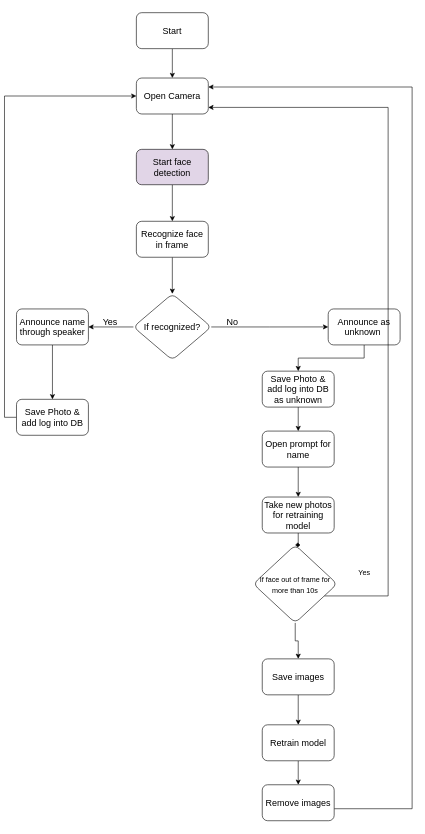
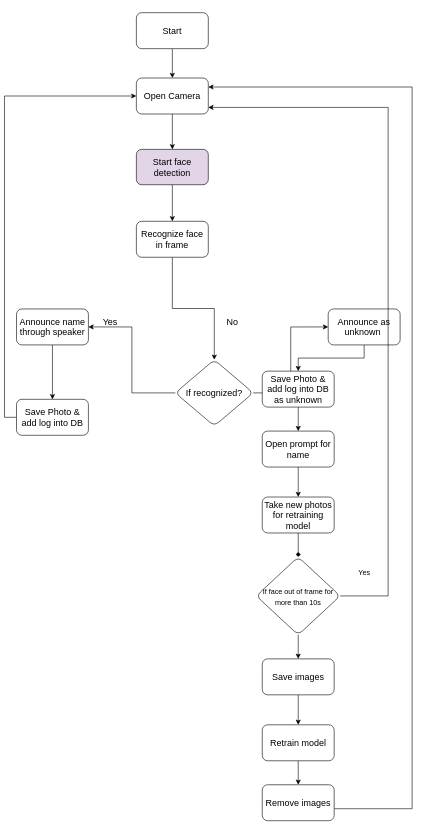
(173, 327) -> (215, 393)
(296, 584) -> (299, 596)
